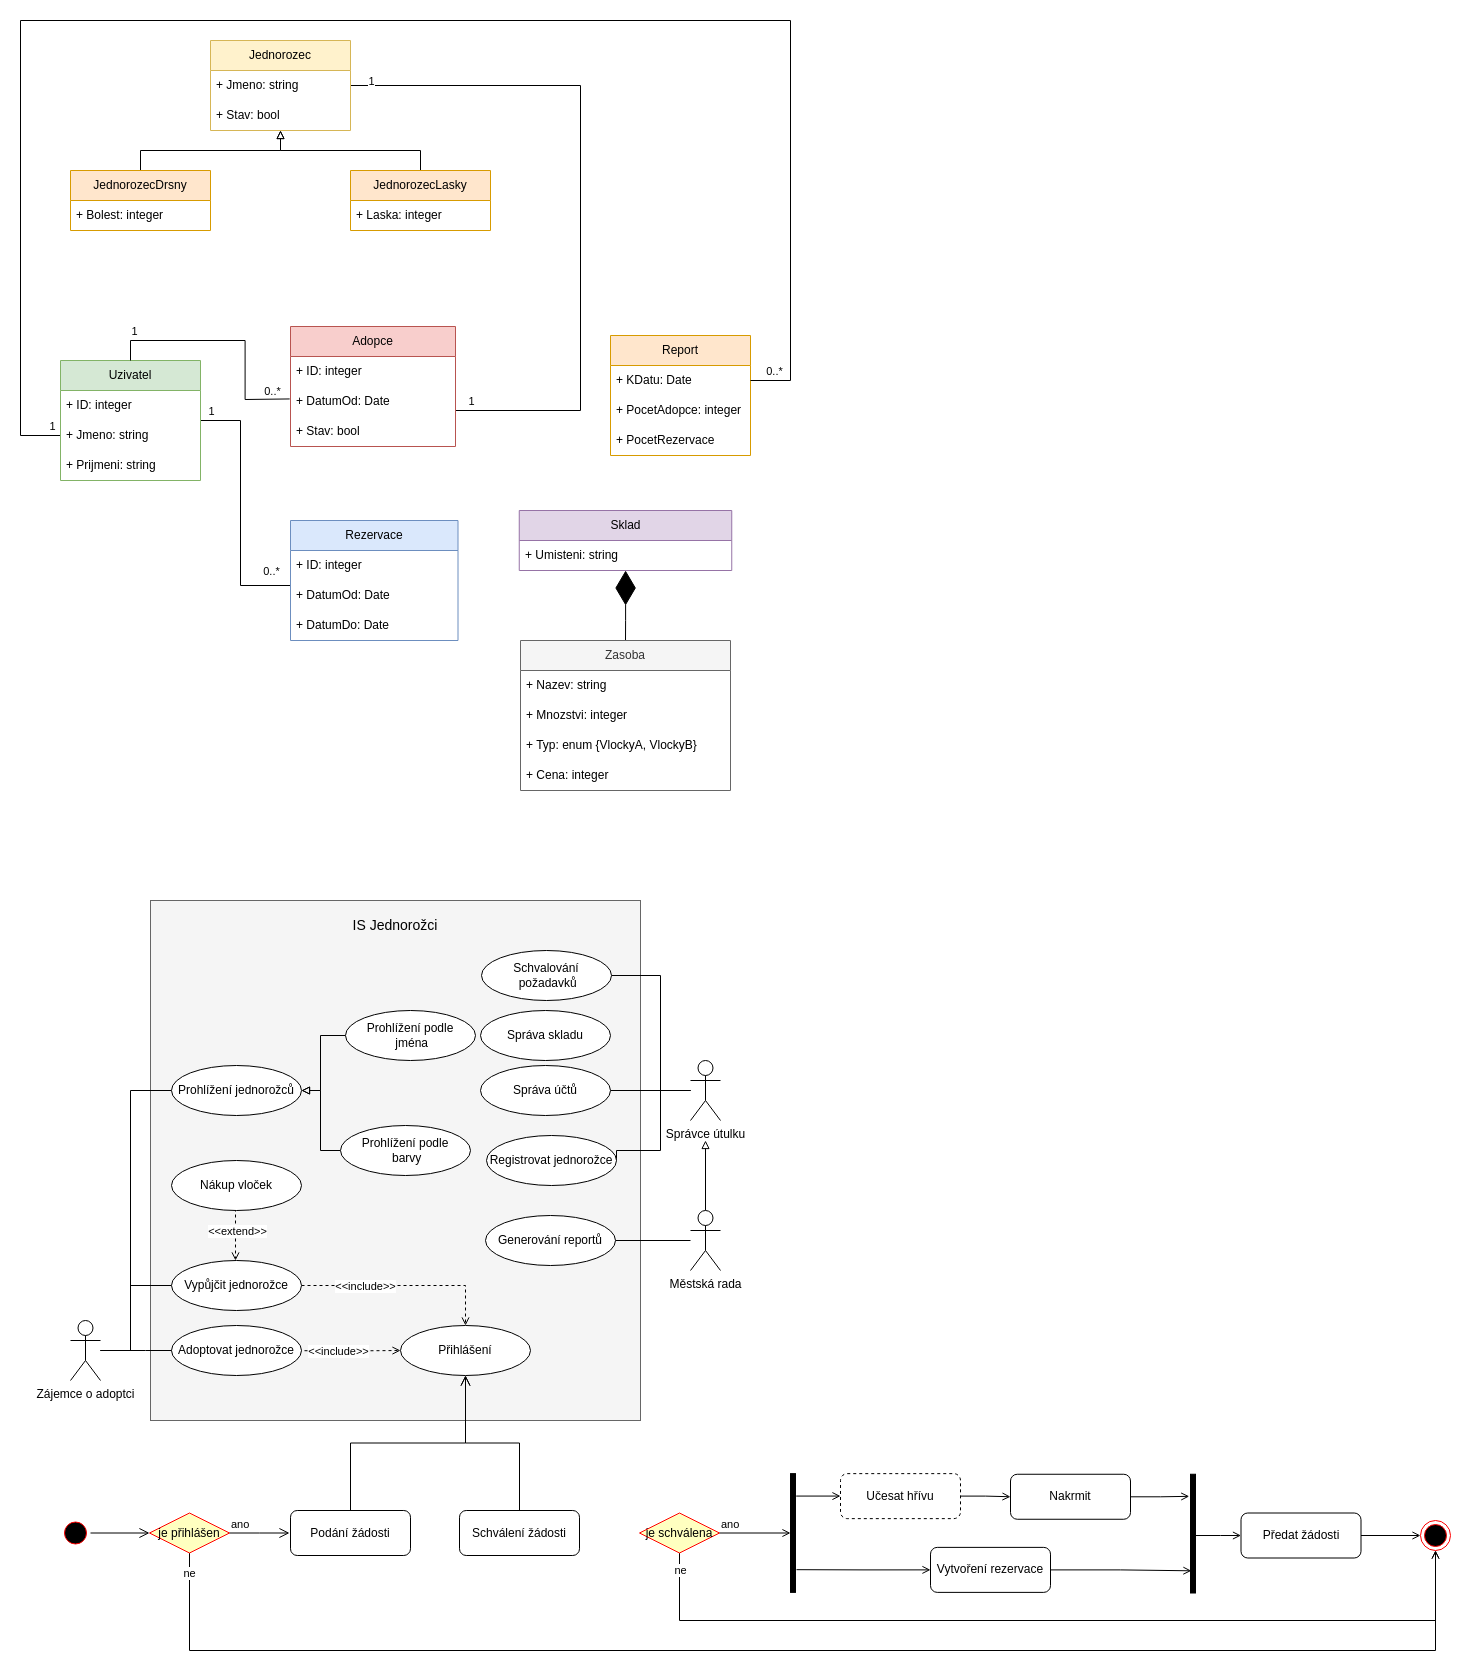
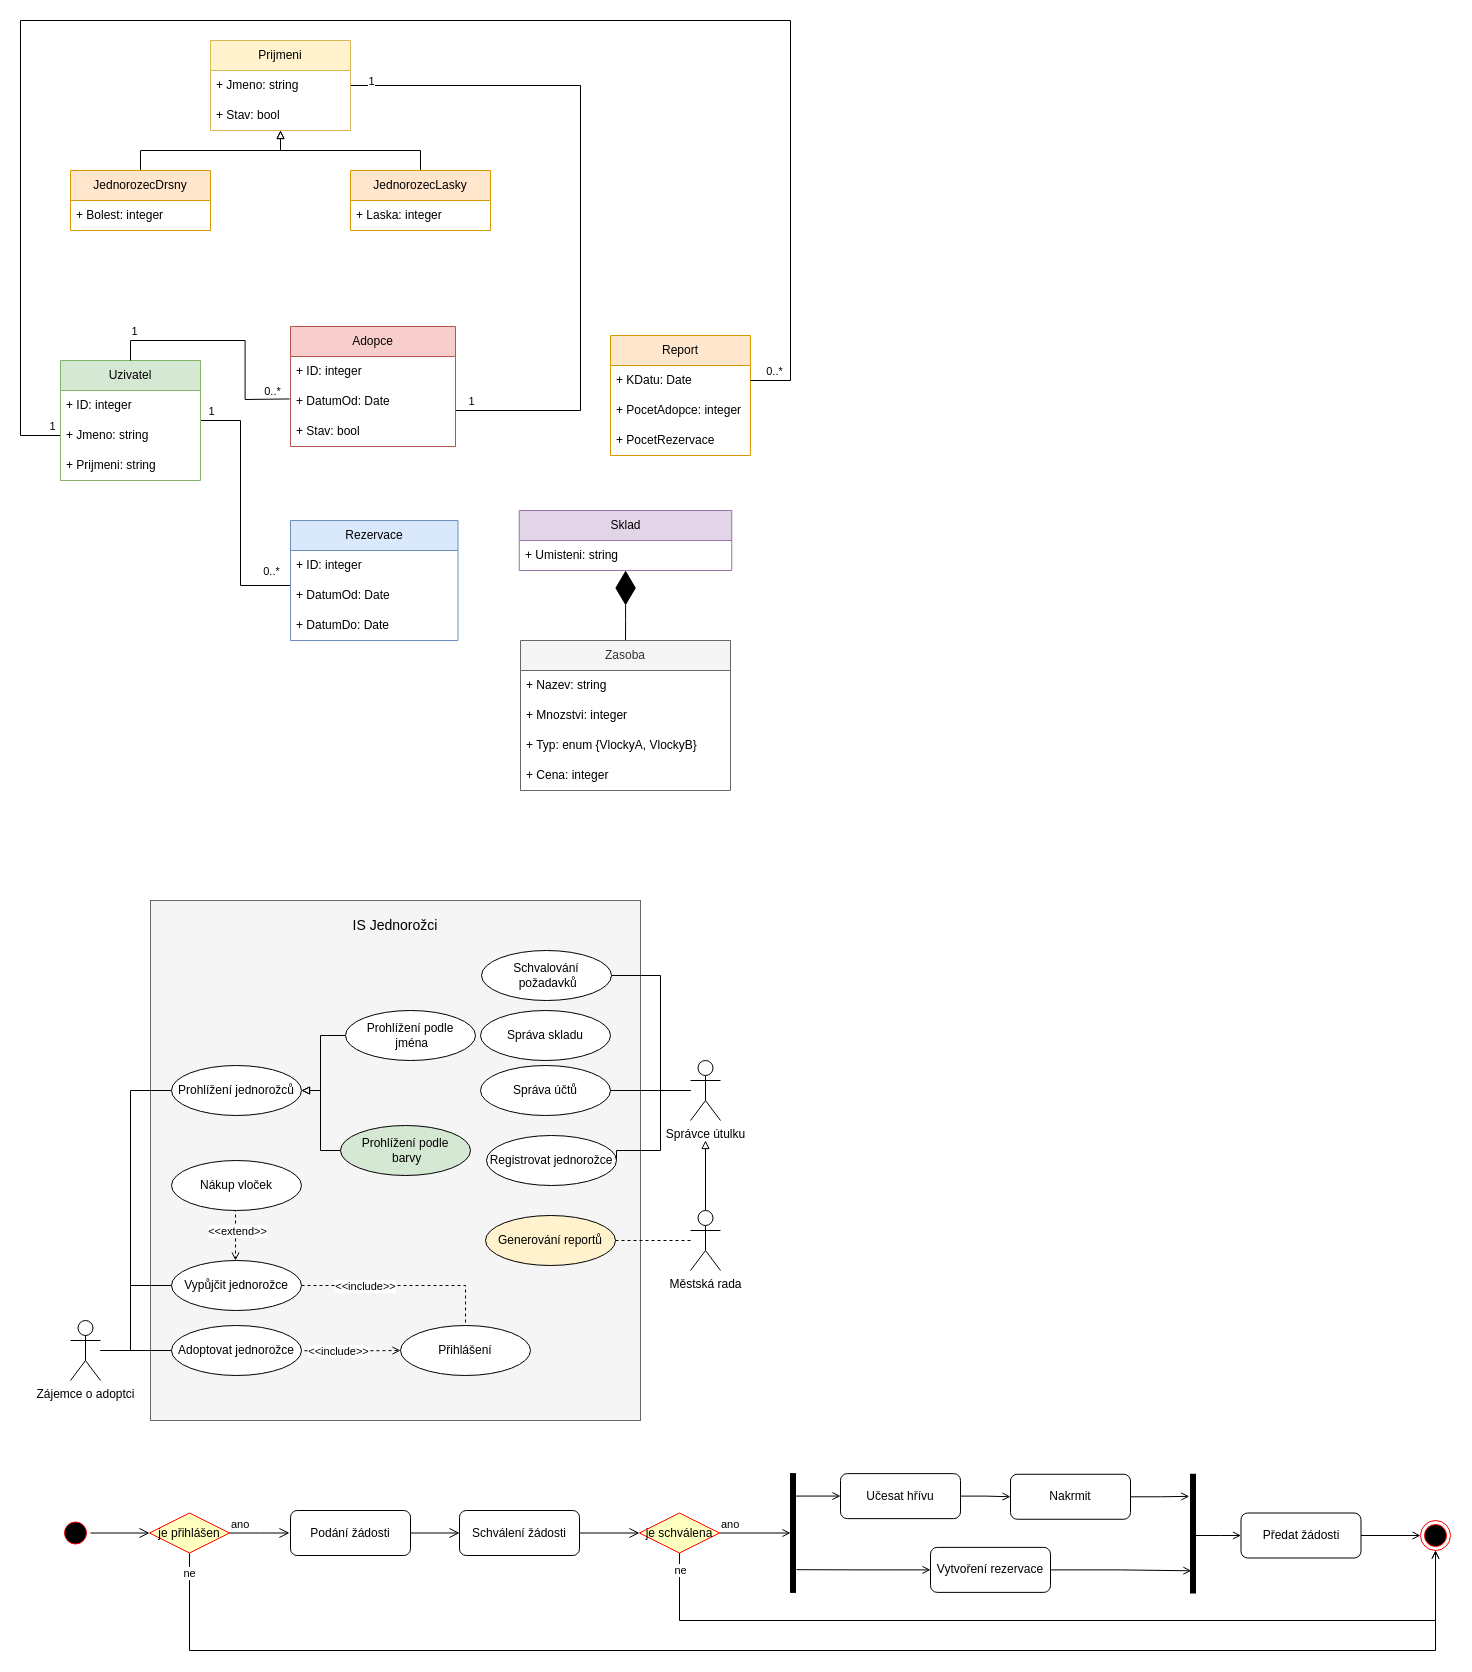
(281, 56) -> (281, 56)
(406, 1151) -> (406, 1151)
(551, 1241) -> (551, 1241)
(654, 1241) -> (654, 1241)
(466, 1319) -> (466, 1321)
(373, 1443) -> (434, 1533)
(520, 1451) -> (608, 1533)
(901, 1496) -> (901, 1496)
